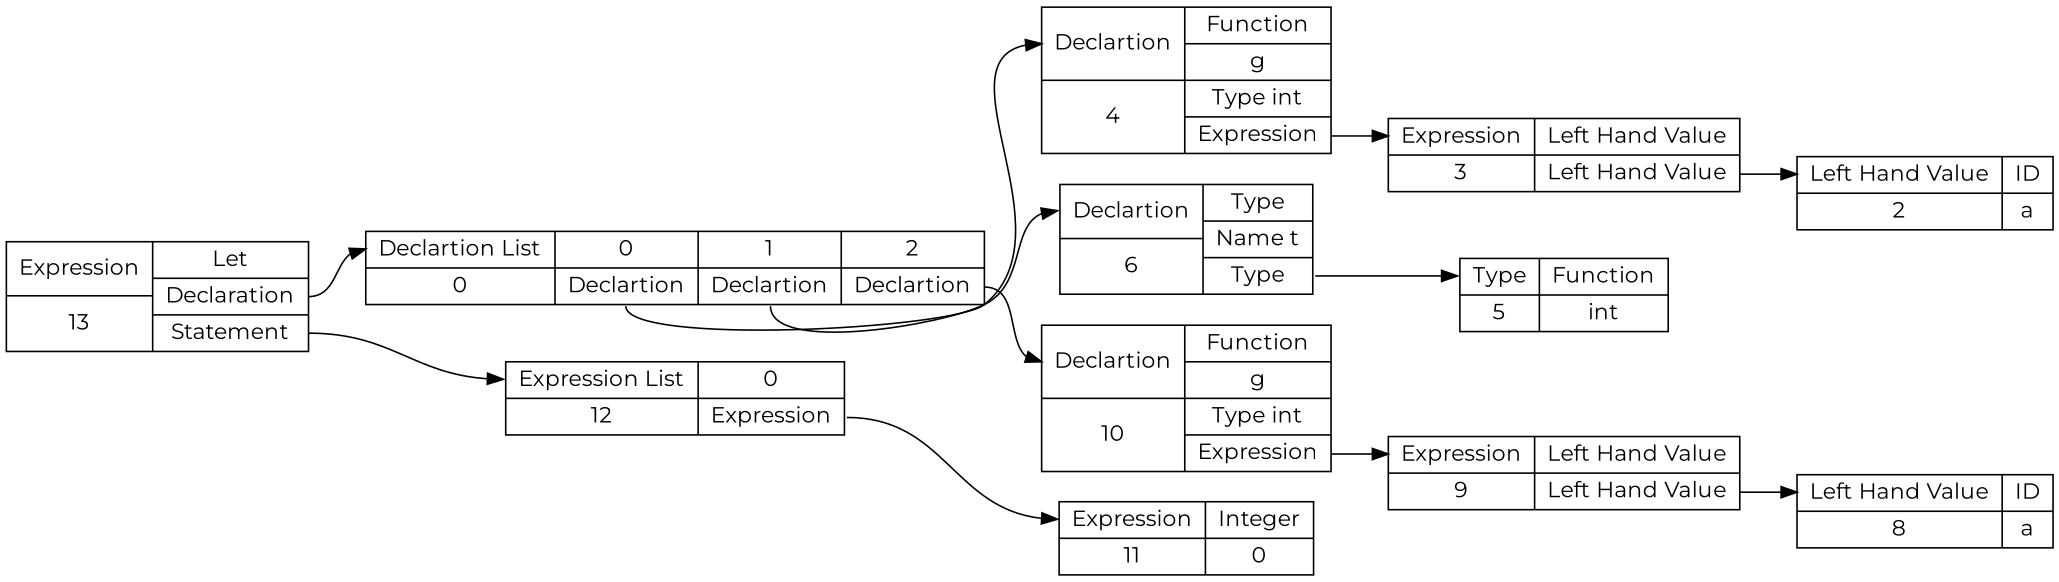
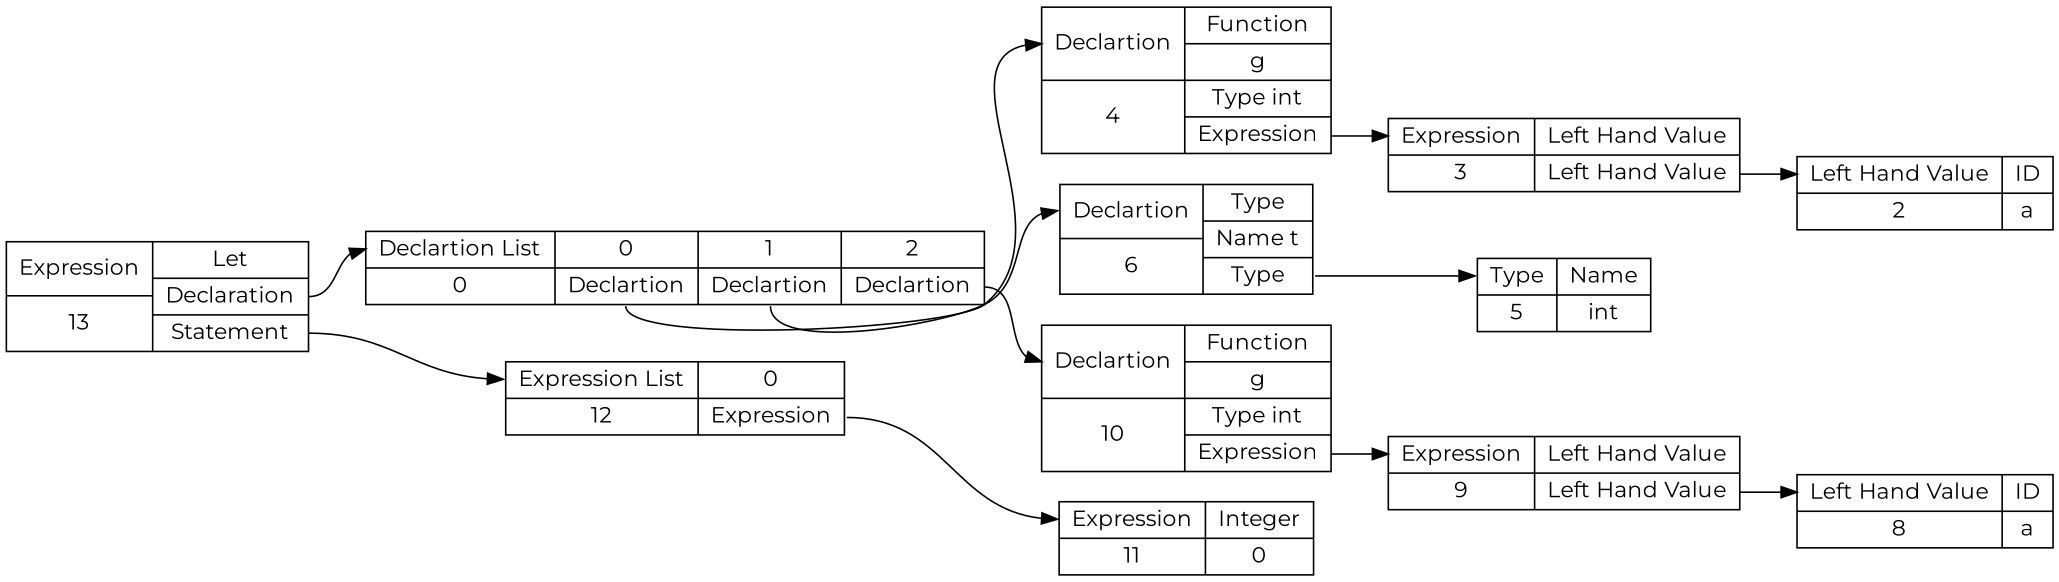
(1604, 276) -> (1604, 276)
